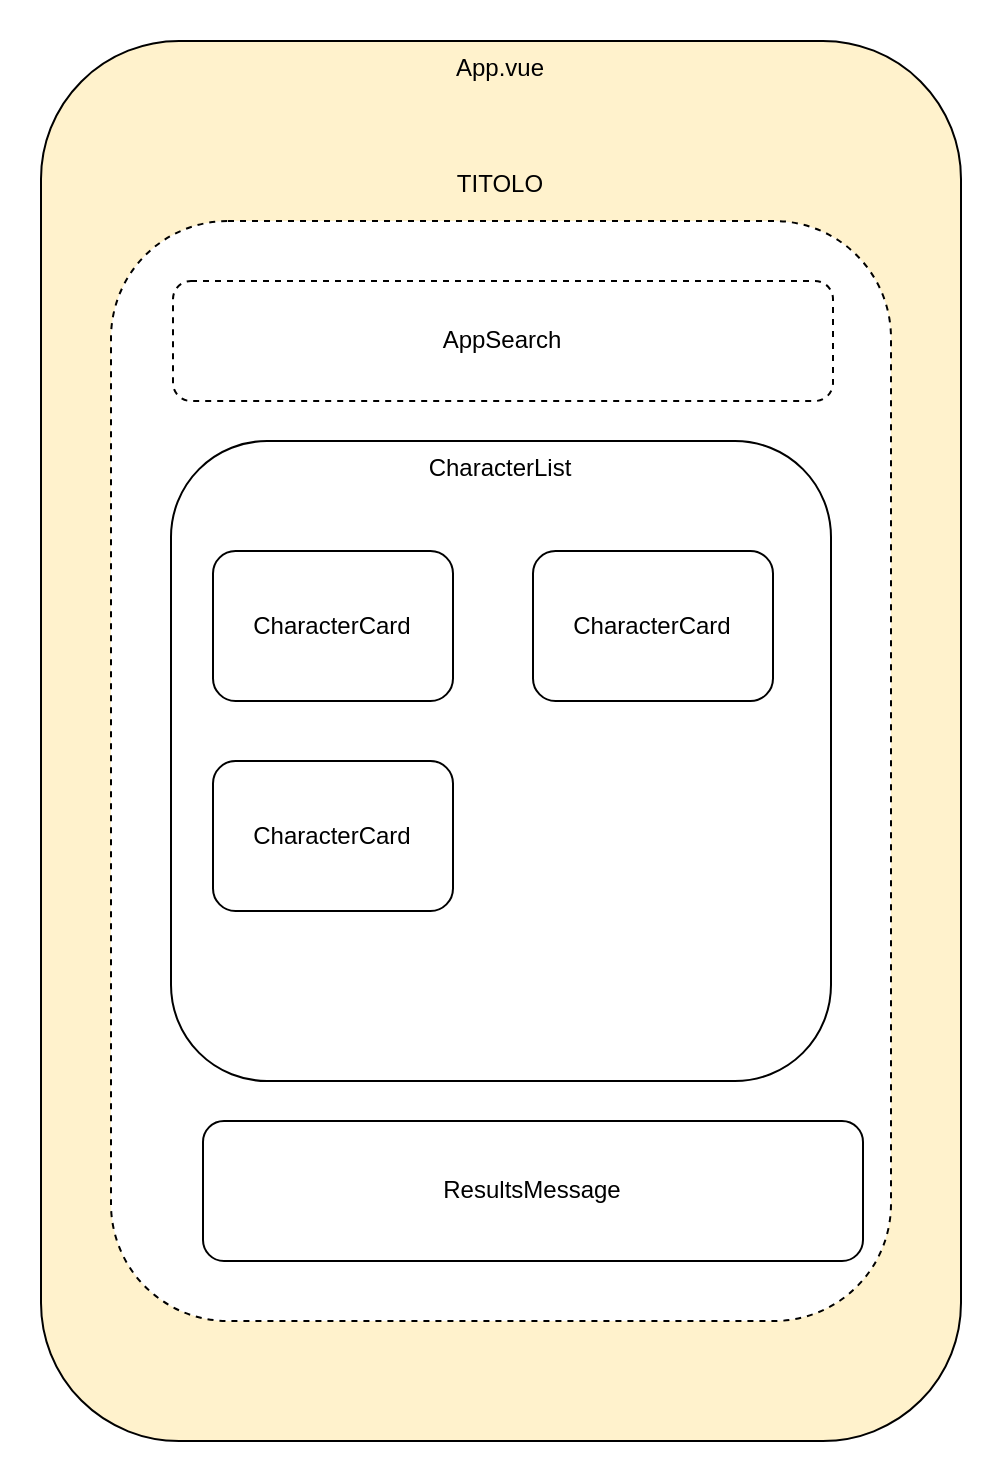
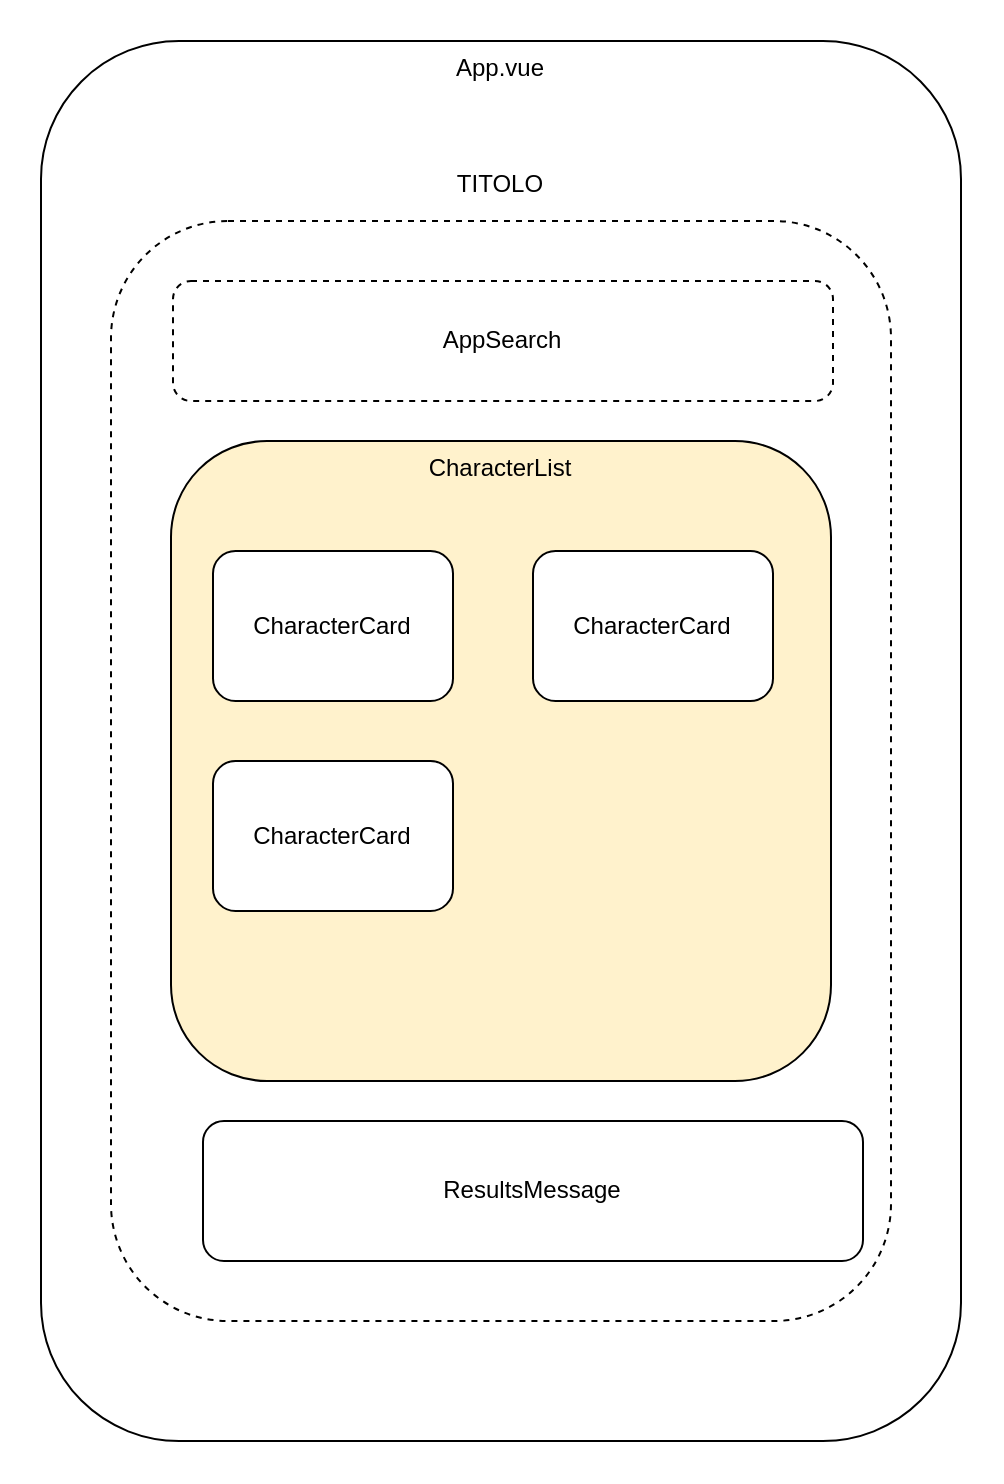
(501, 84) -> (501, 84)
(501, 761) -> (501, 761)
